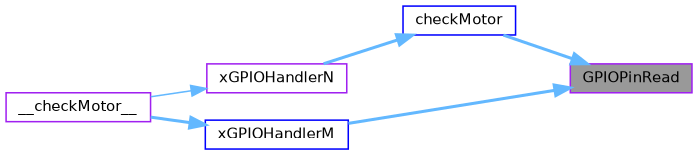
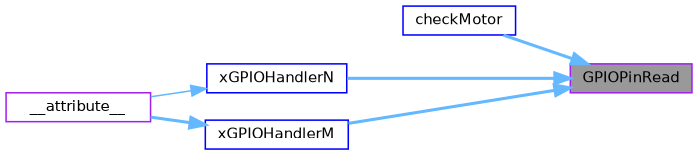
(361, 52) -> (451, 78)
(277, 78) -> (277, 78)
(78, 107) -> (78, 107)
